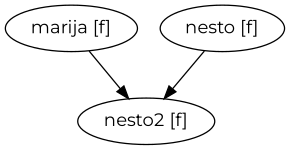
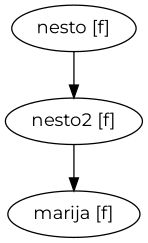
(105, 70) -> (74, 161)
